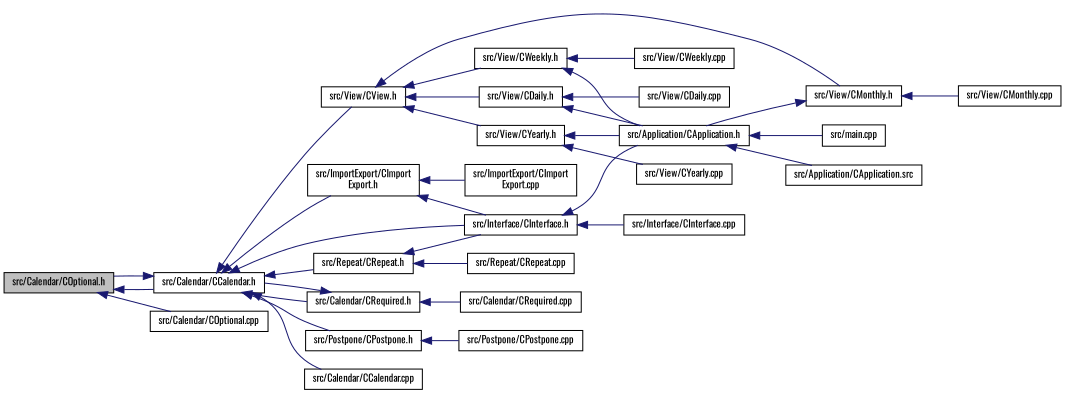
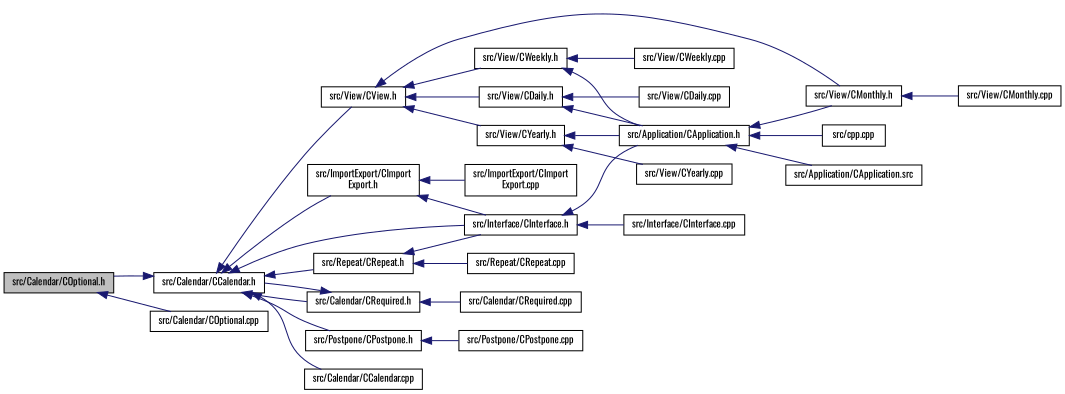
(751, 113) -> (796, 116)
(854, 136) -> (854, 136)
(139, 290) -> none
